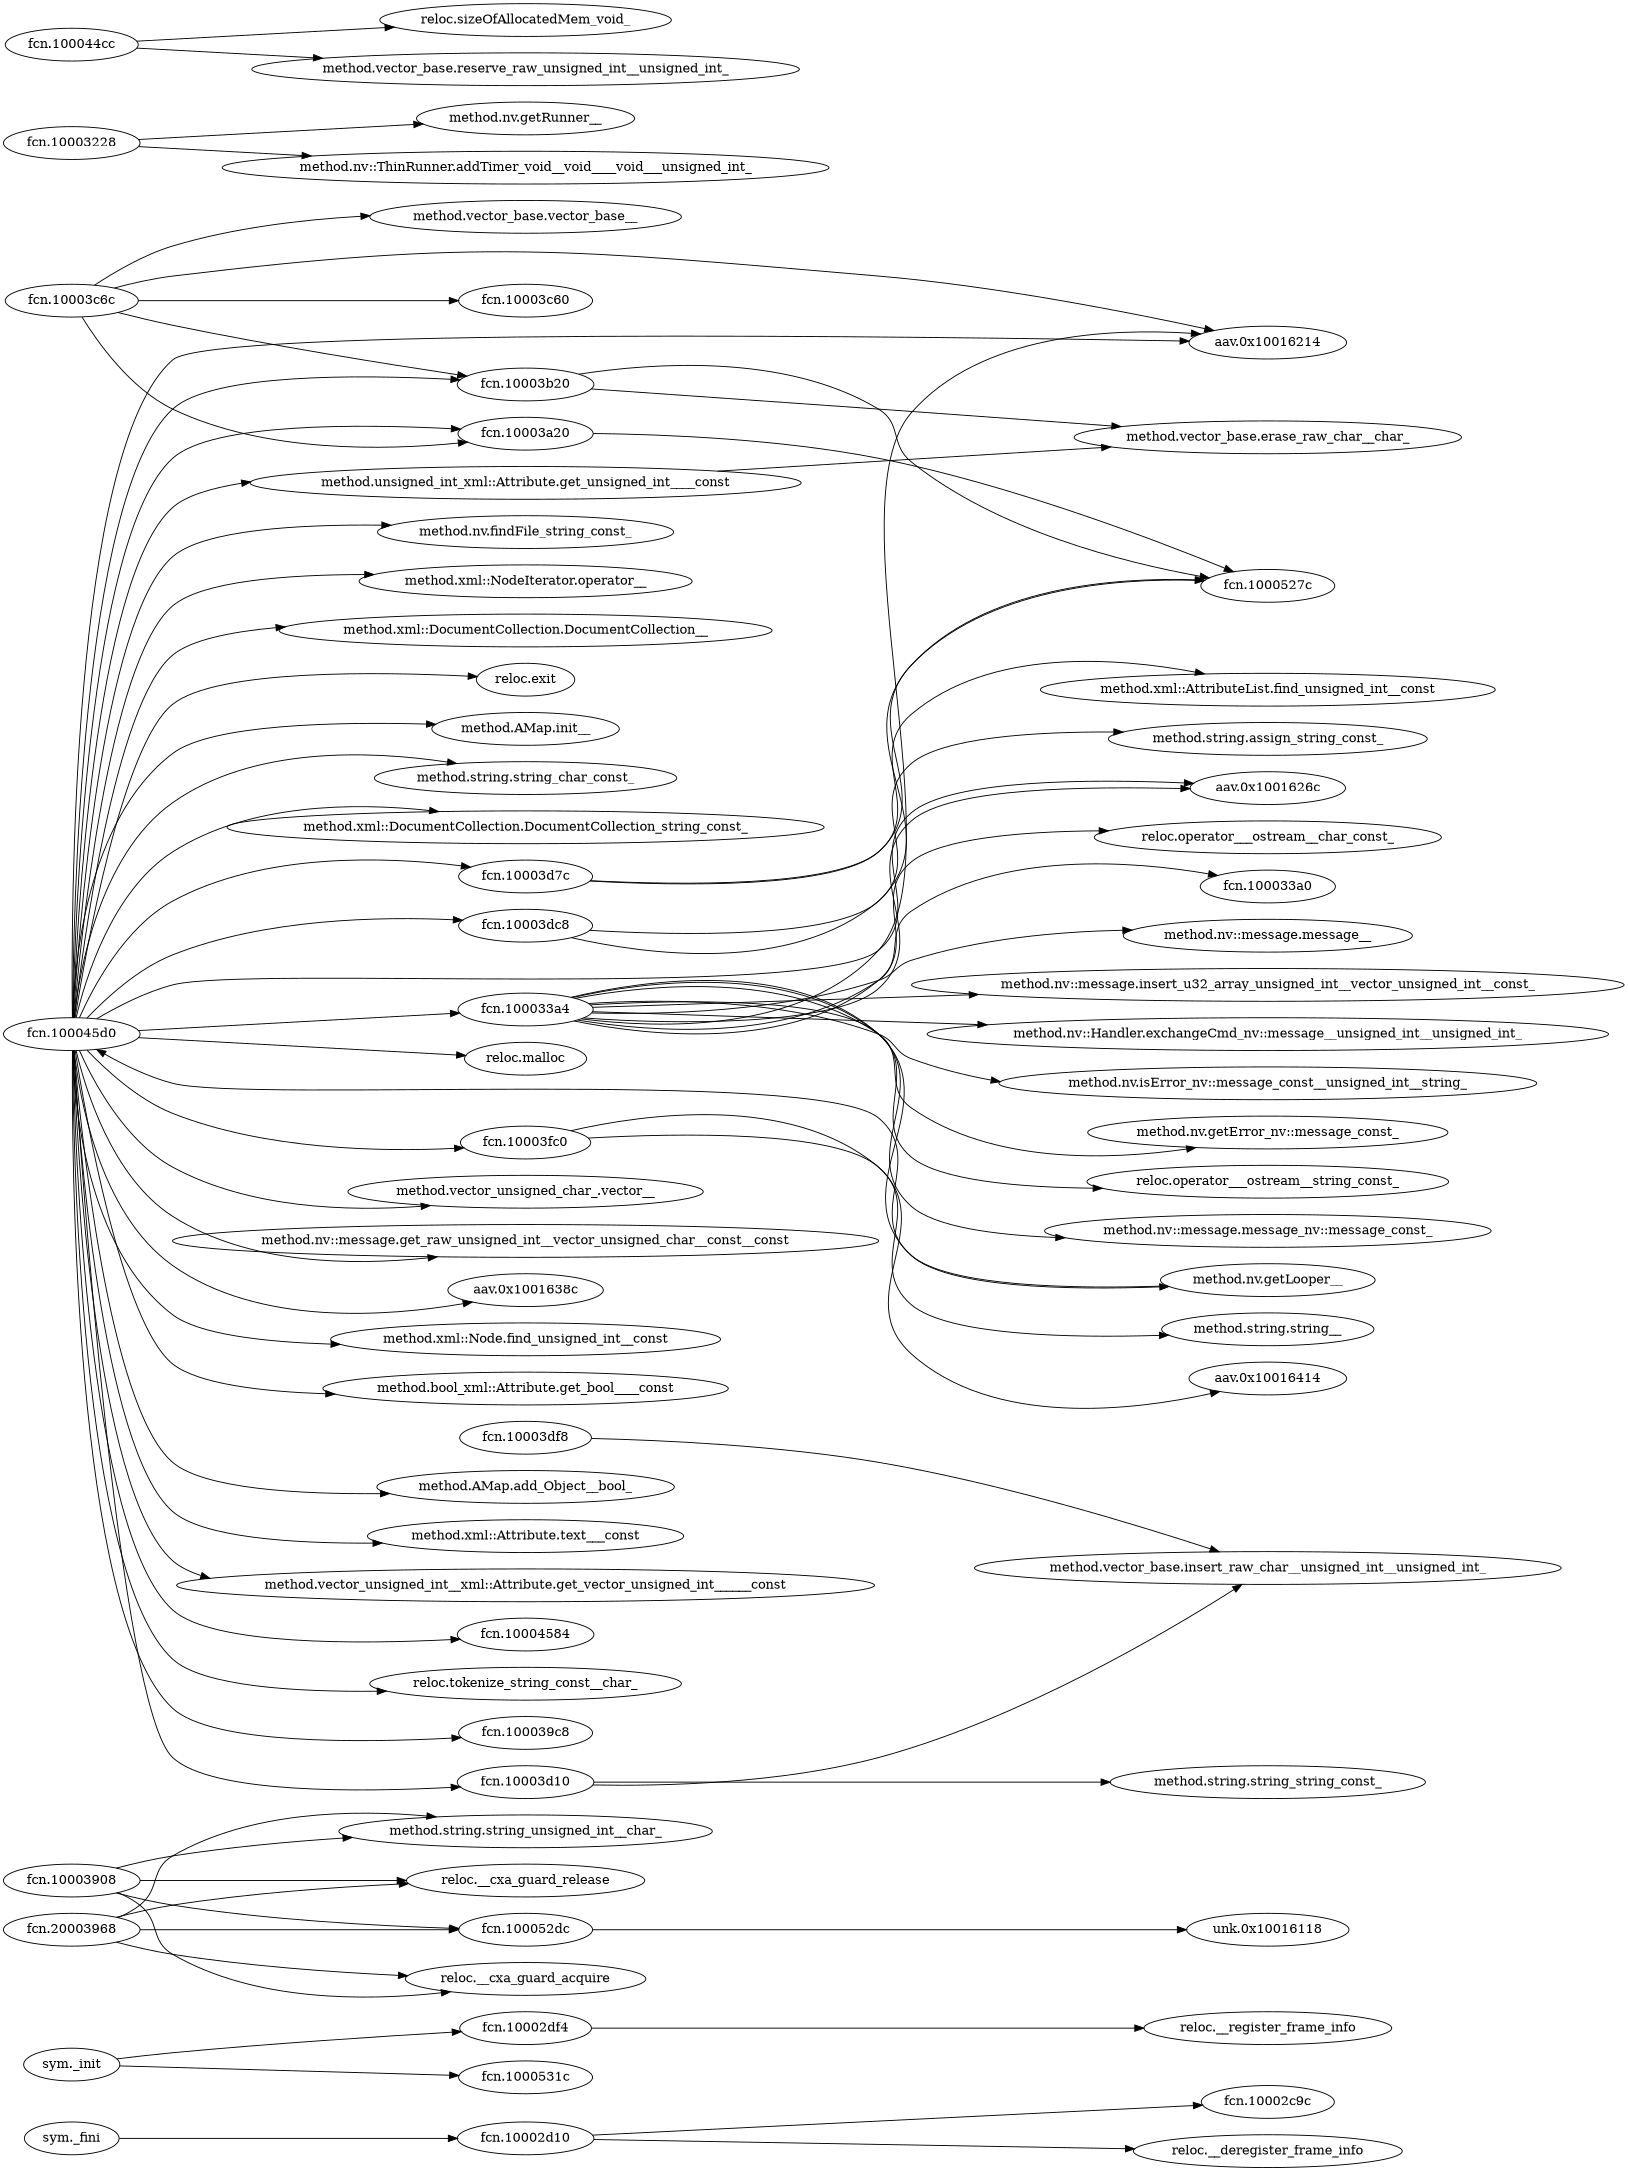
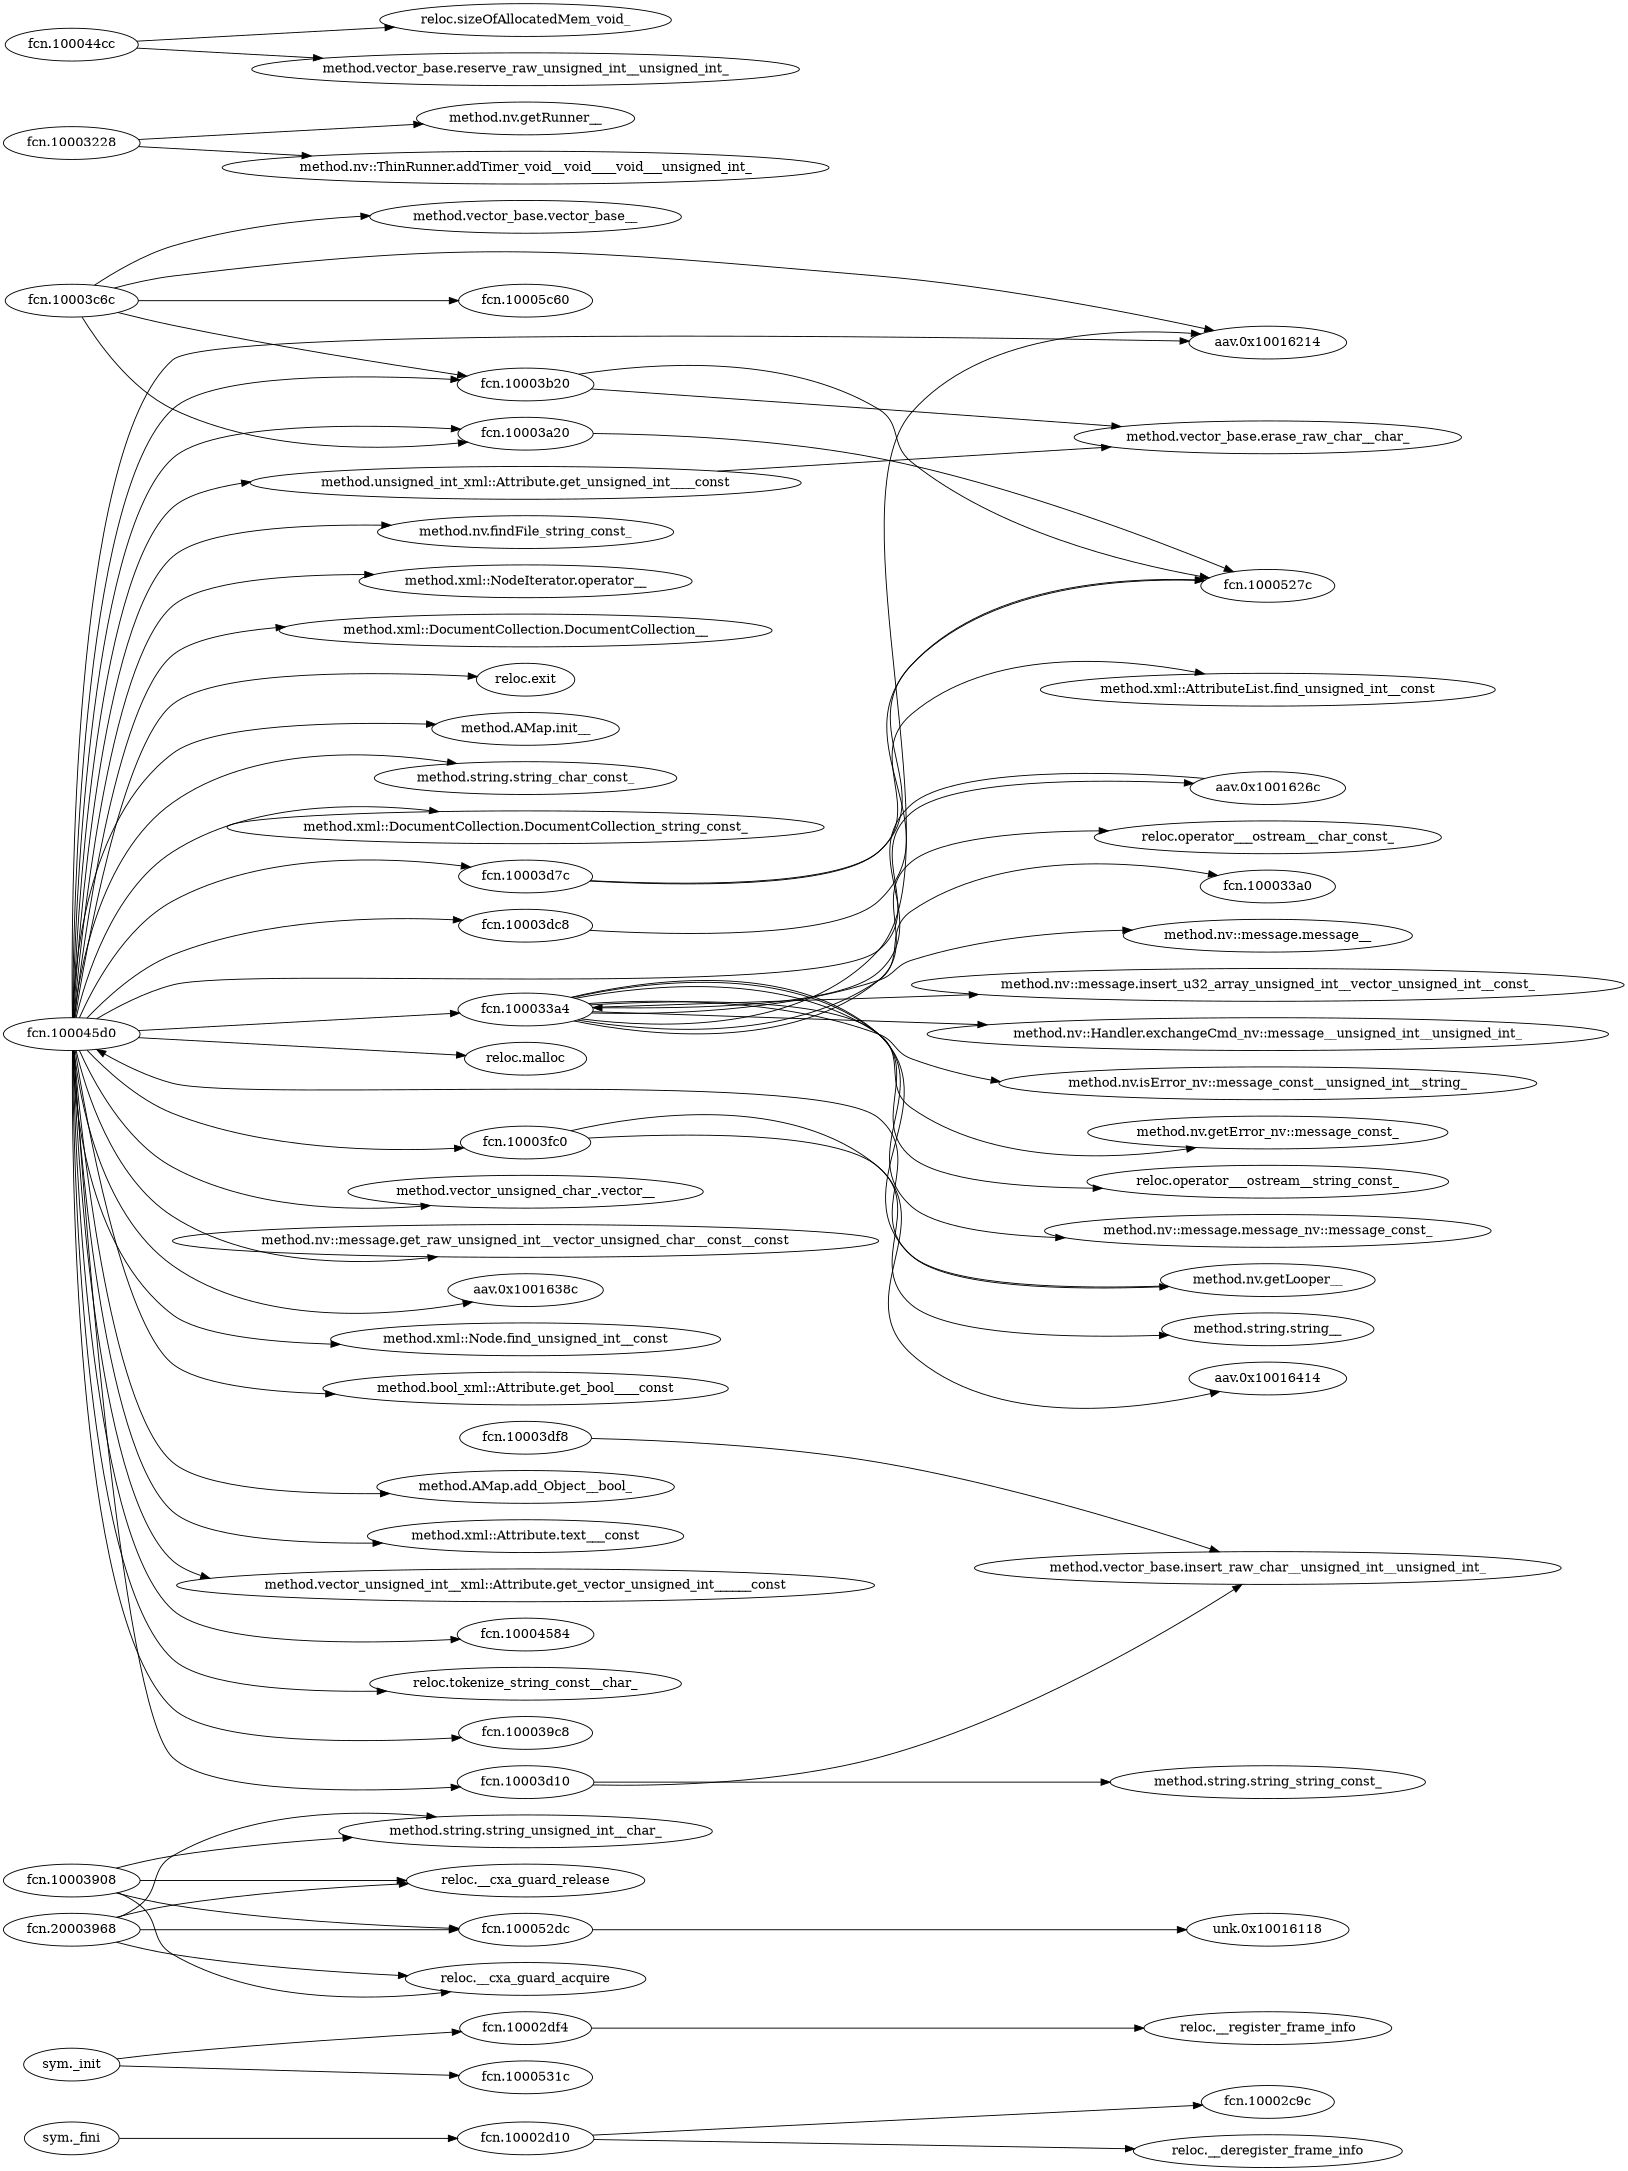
(526, 301) -> (526, 301)
(1268, 739) -> none
(880, 987) -> (923, 798)
